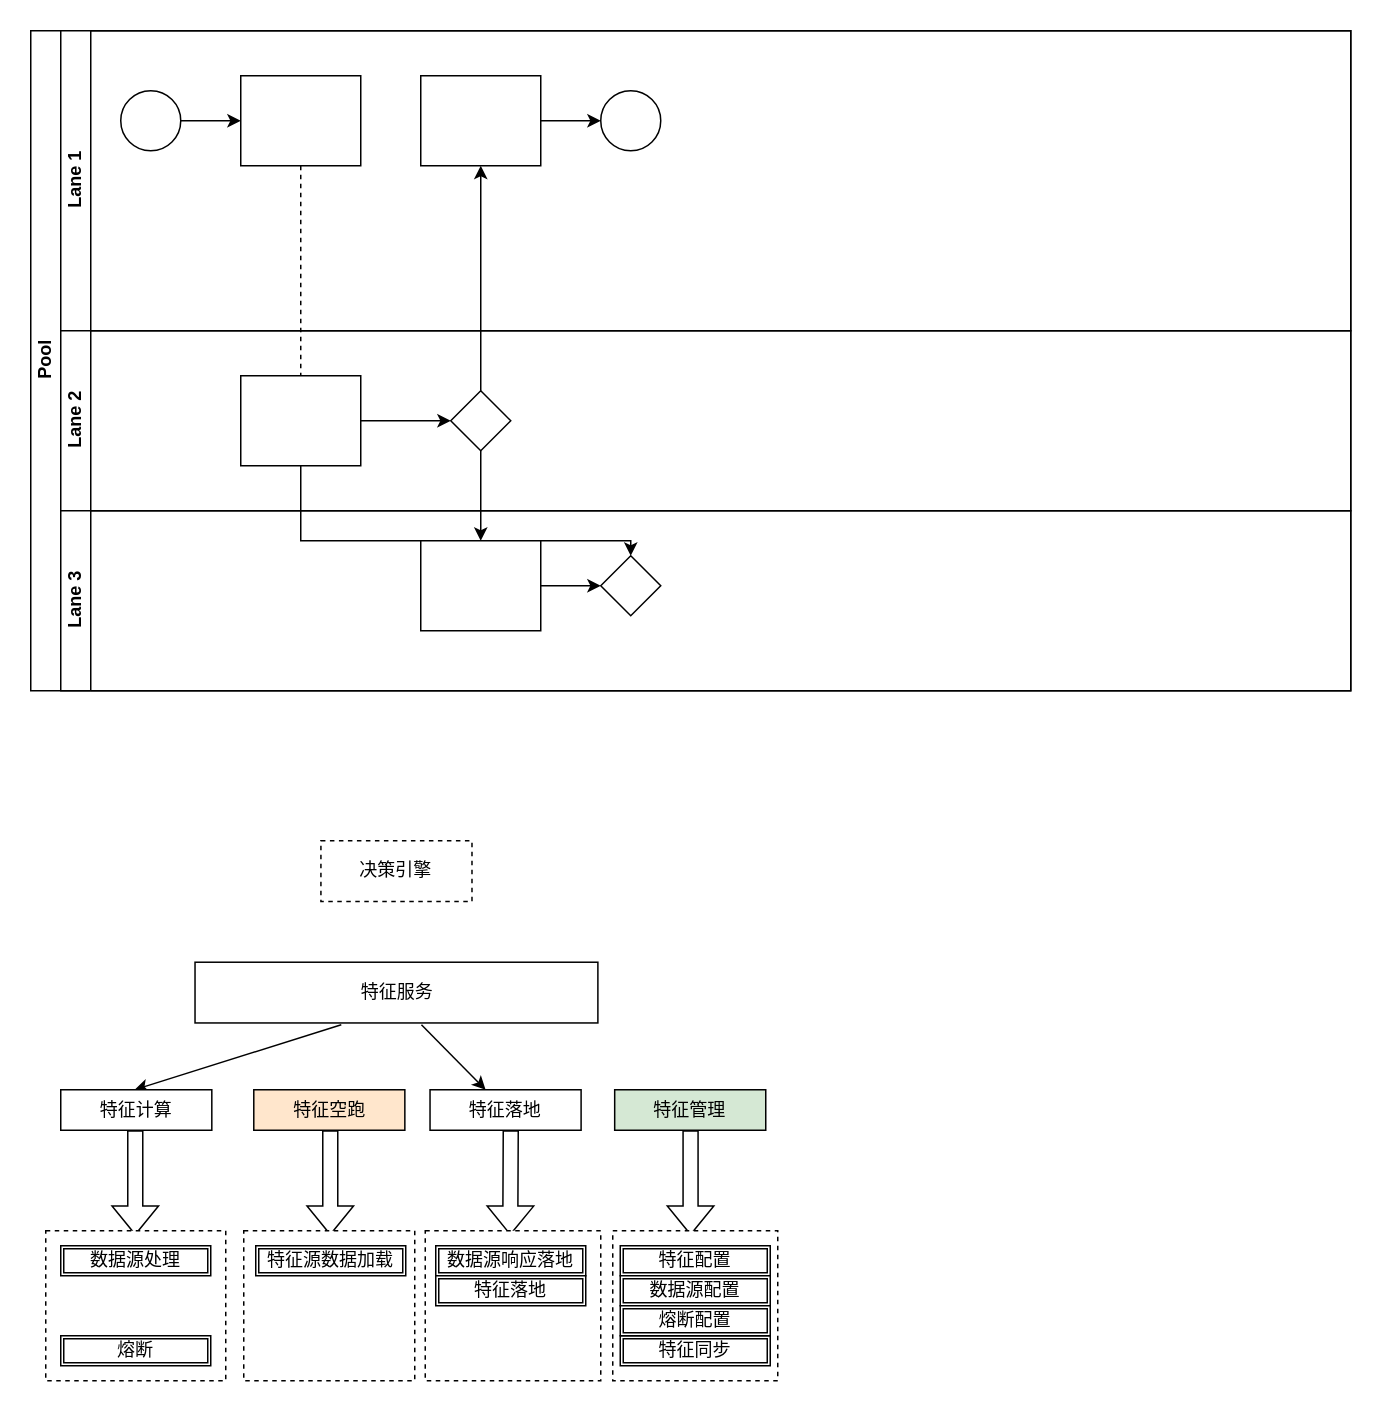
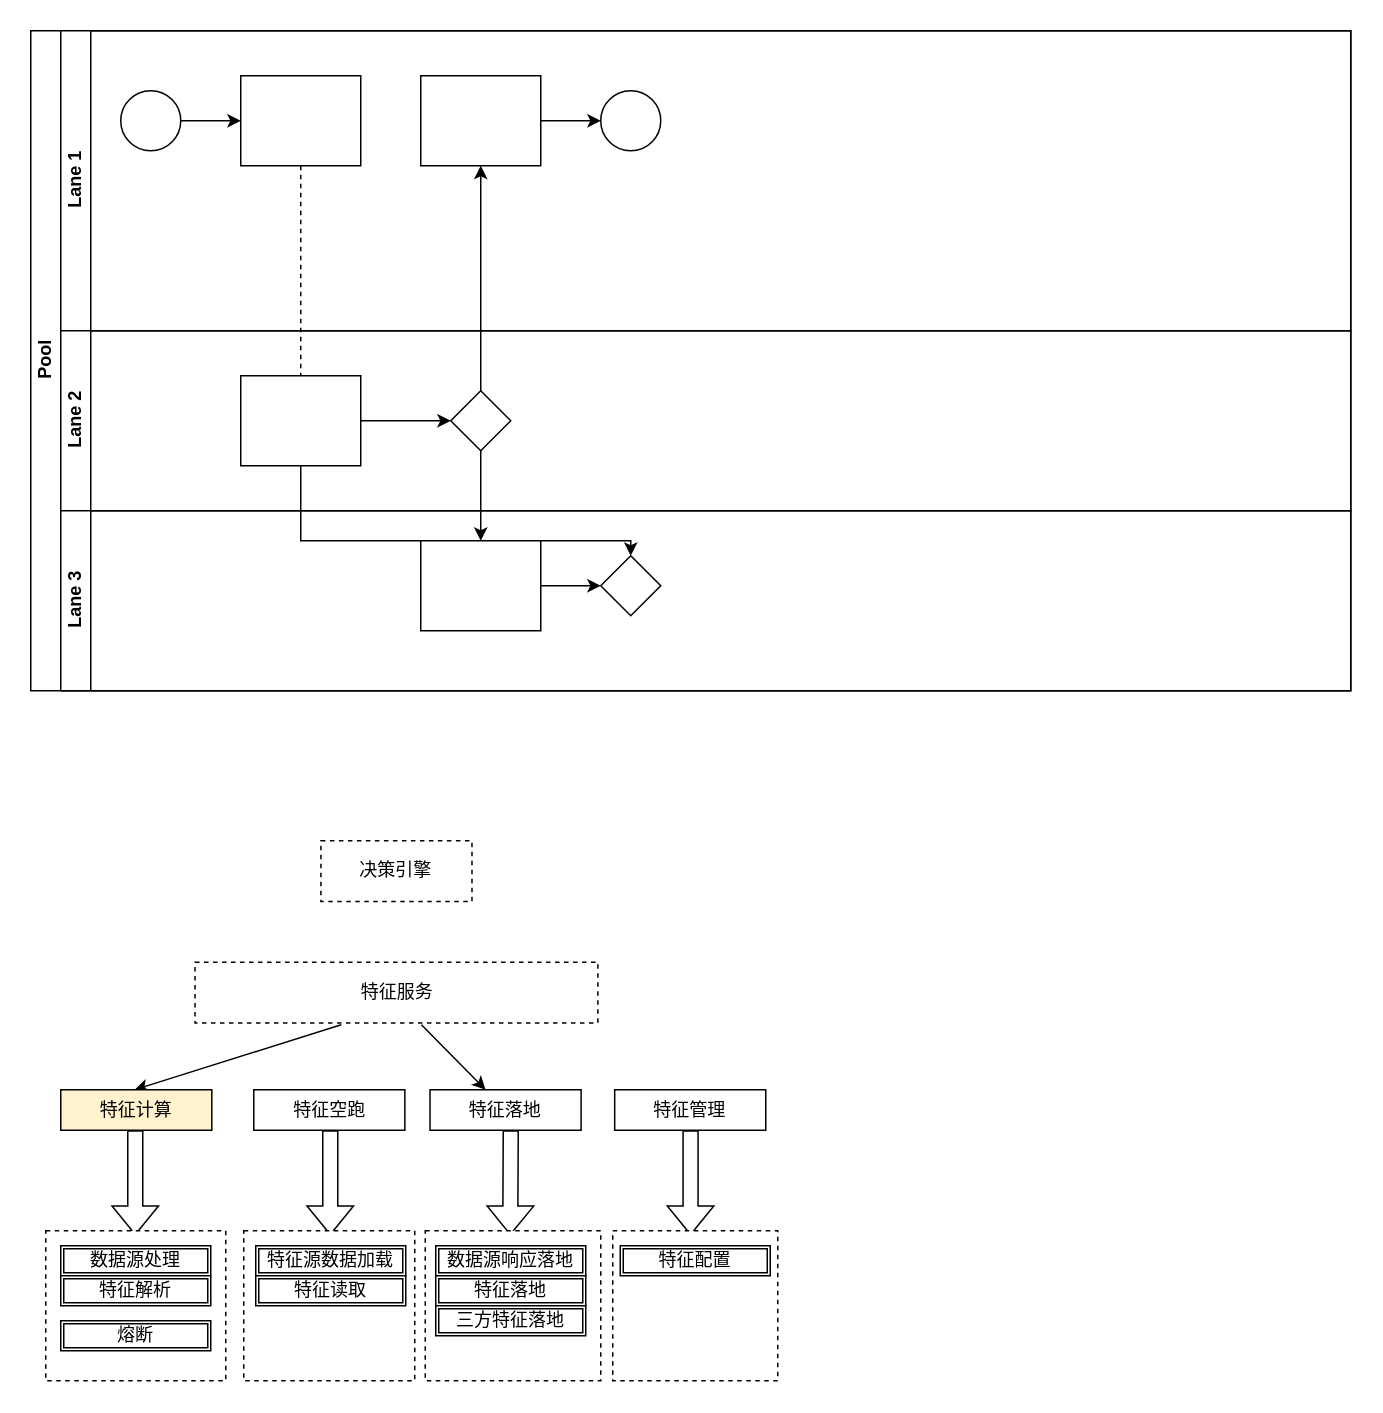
(396, 993) -> (396, 993)
(136, 1110) -> (136, 1110)
(329, 1110) -> (329, 1110)
(690, 1110) -> (690, 1110)
none -> (136, 1291)
none -> (331, 1291)
(695, 1291) -> none
none -> (511, 1321)
(695, 1321) -> none
(136, 1351) -> (136, 1336)
(695, 1351) -> none
